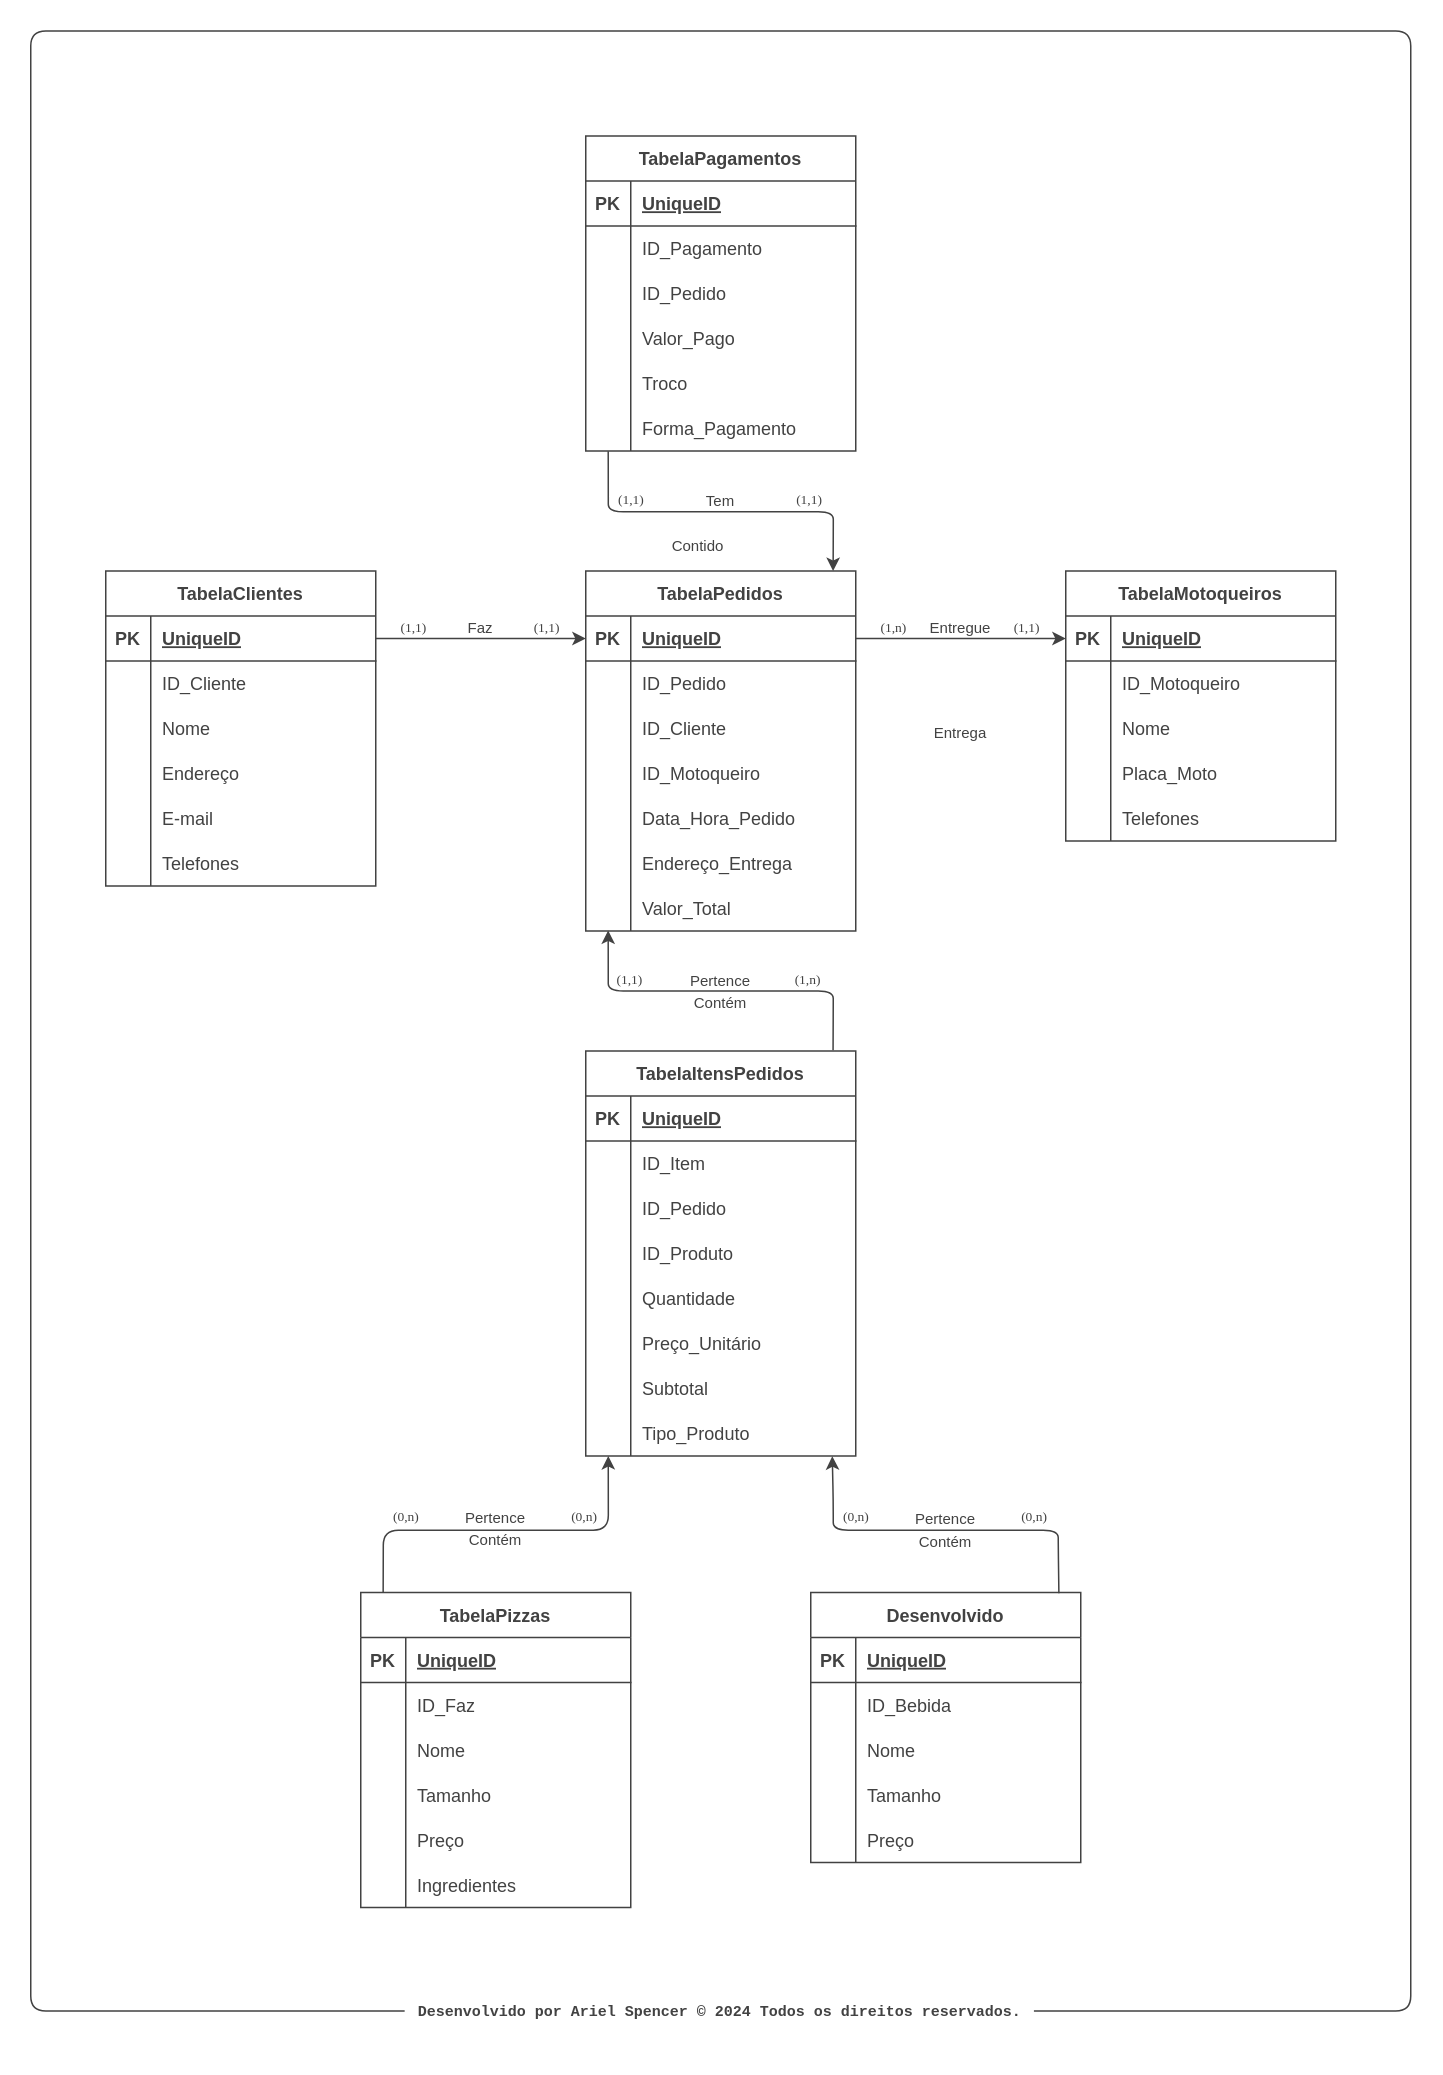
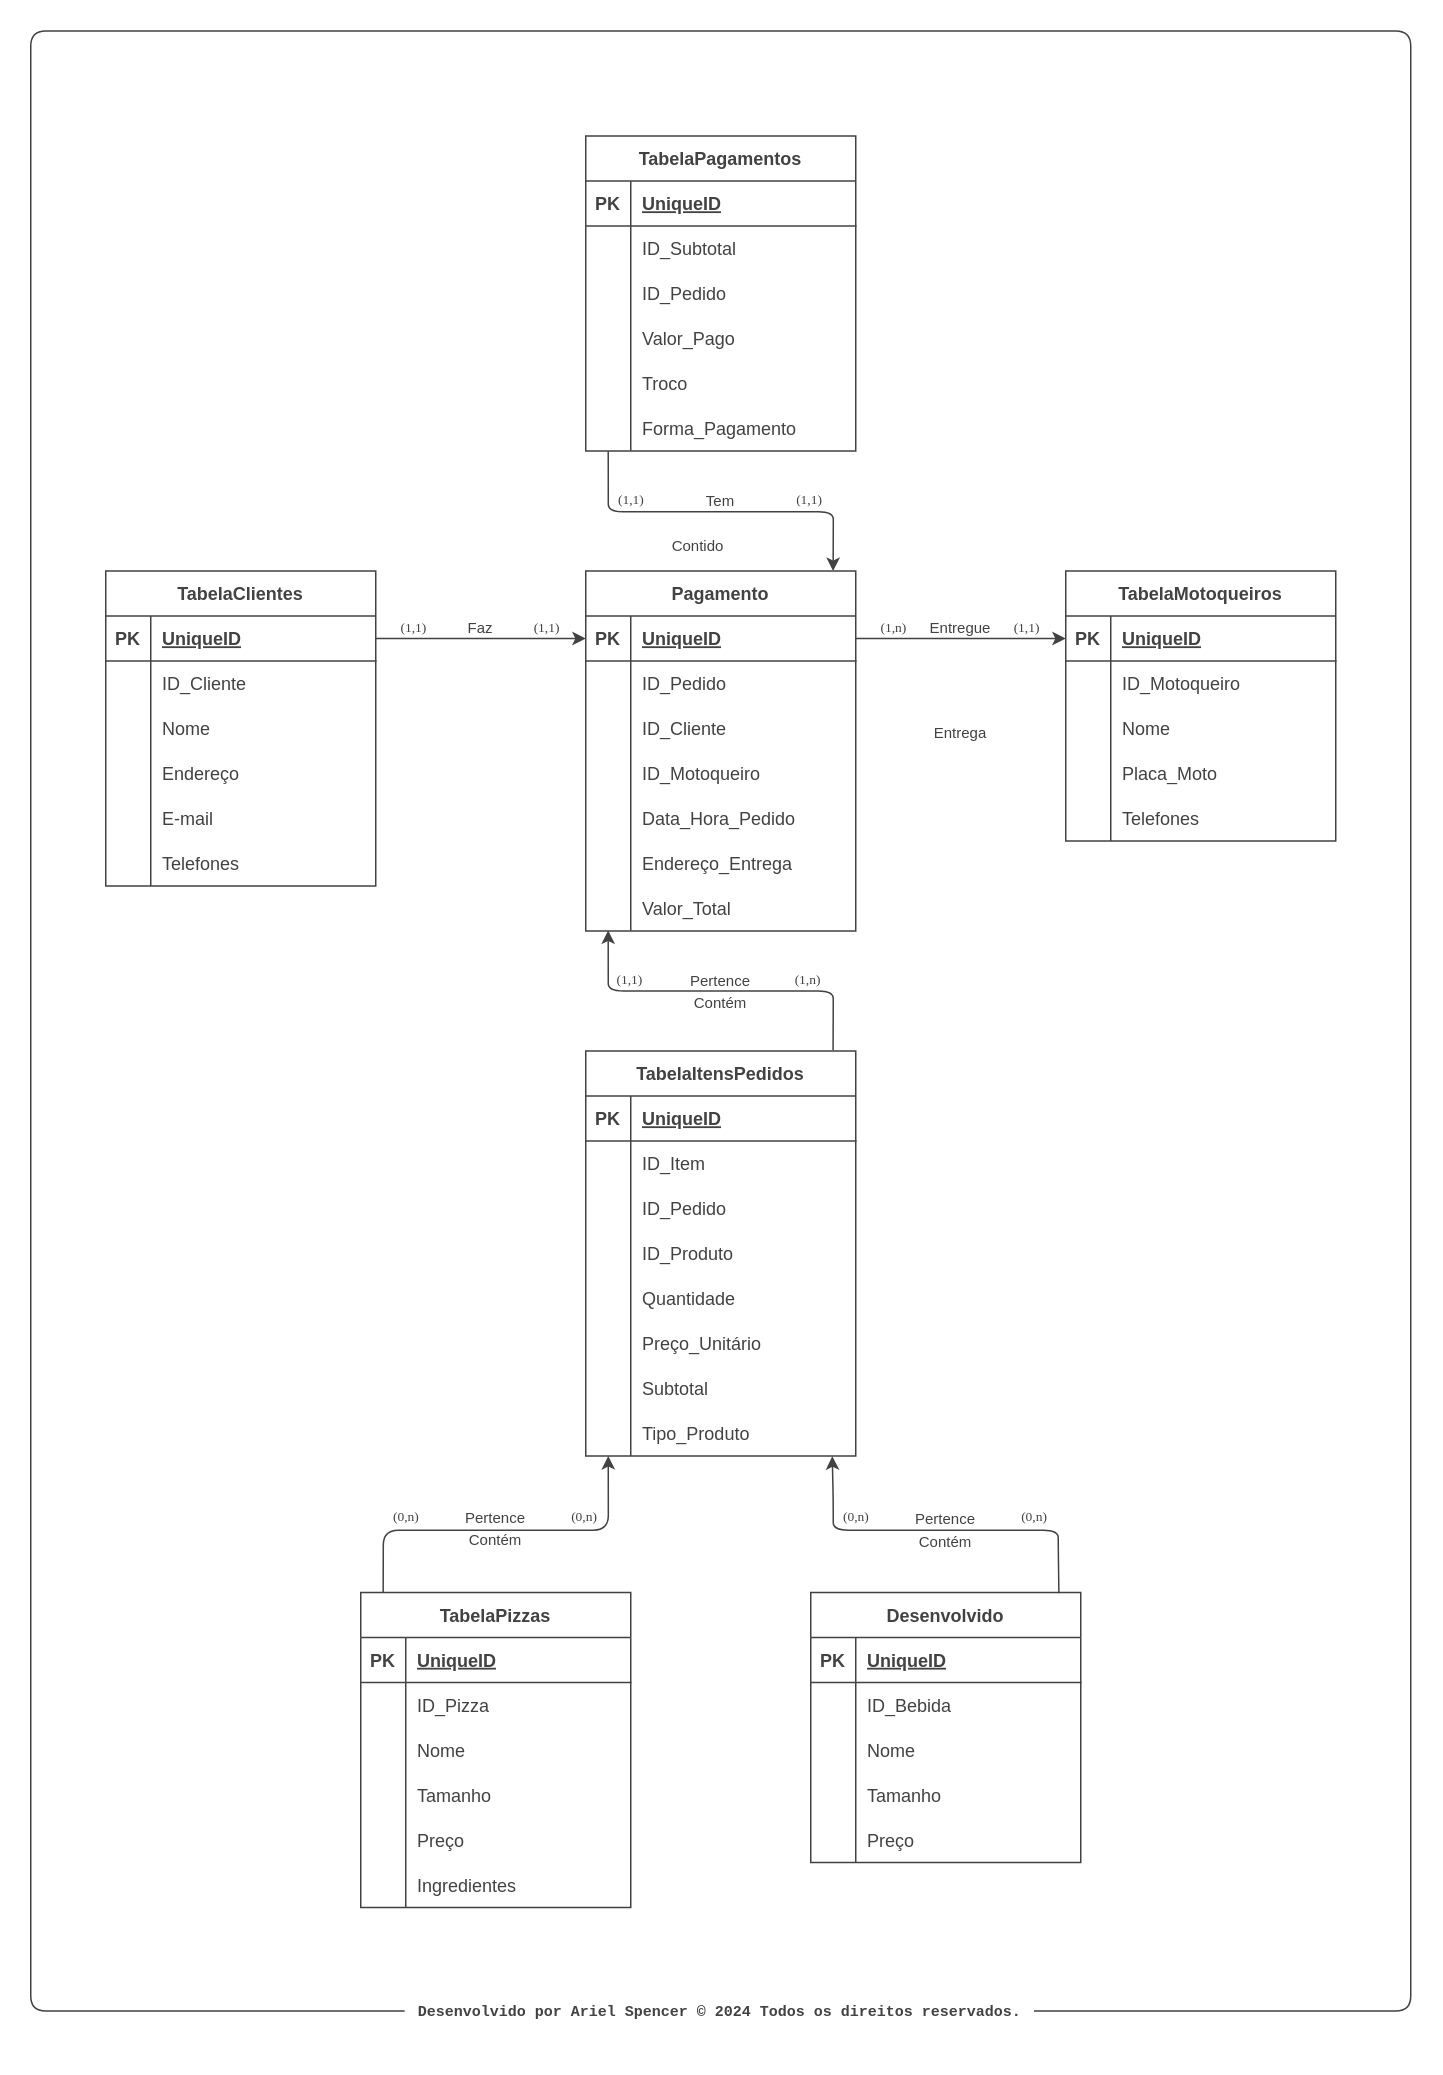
(702, 249) -> (695, 249)
(720, 594) -> (720, 594)
(447, 1706) -> (455, 1706)
